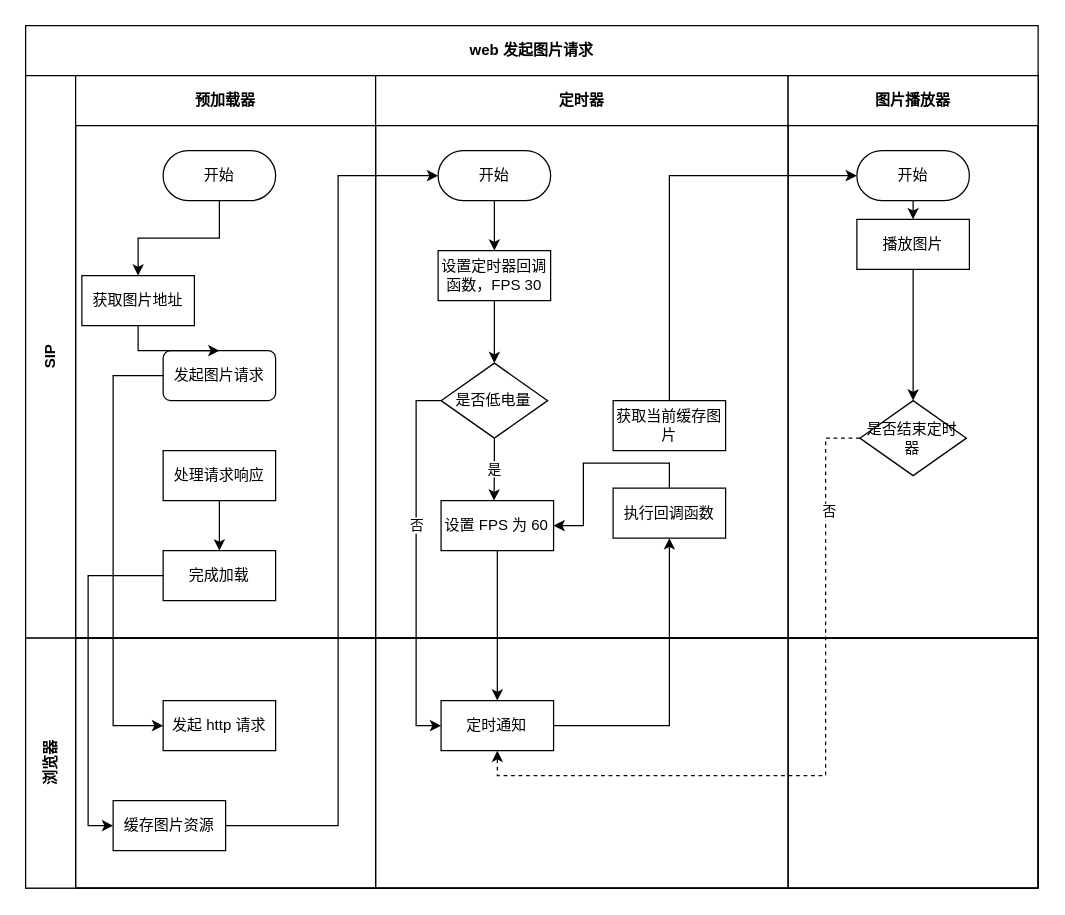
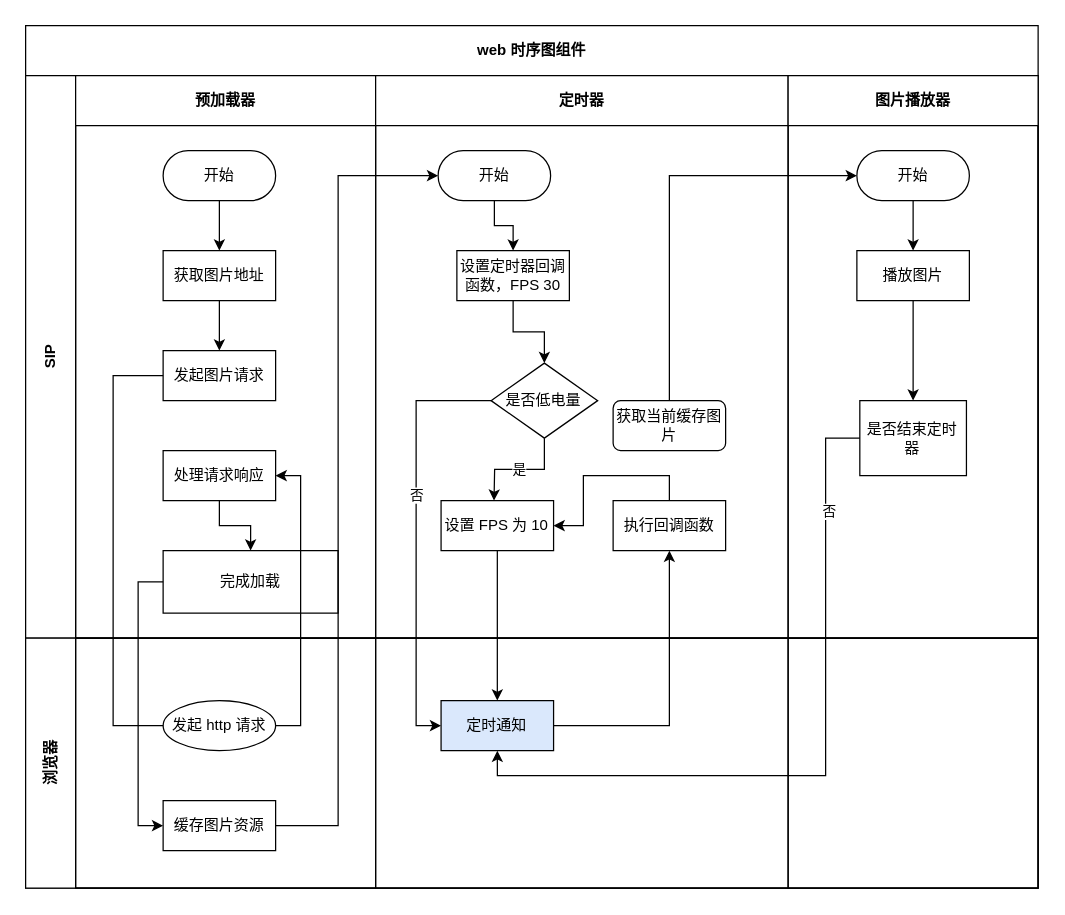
(532, 51) -> (532, 51)
(913, 244) -> (913, 276)
(494, 276) -> (513, 276)
(138, 301) -> (219, 276)
(219, 376) -> (219, 376)
(494, 401) -> (544, 401)
(669, 426) -> (669, 426)
(913, 438) -> (913, 438)
(669, 513) -> (669, 526)
(497, 526) -> (497, 526)
(219, 576) -> (251, 582)
none -> (301, 605)
(153, 726) -> (156, 726)
(219, 726) -> (219, 726)
(497, 726) -> (497, 726)
(783, 776) -> (783, 776)
(169, 826) -> (219, 826)
